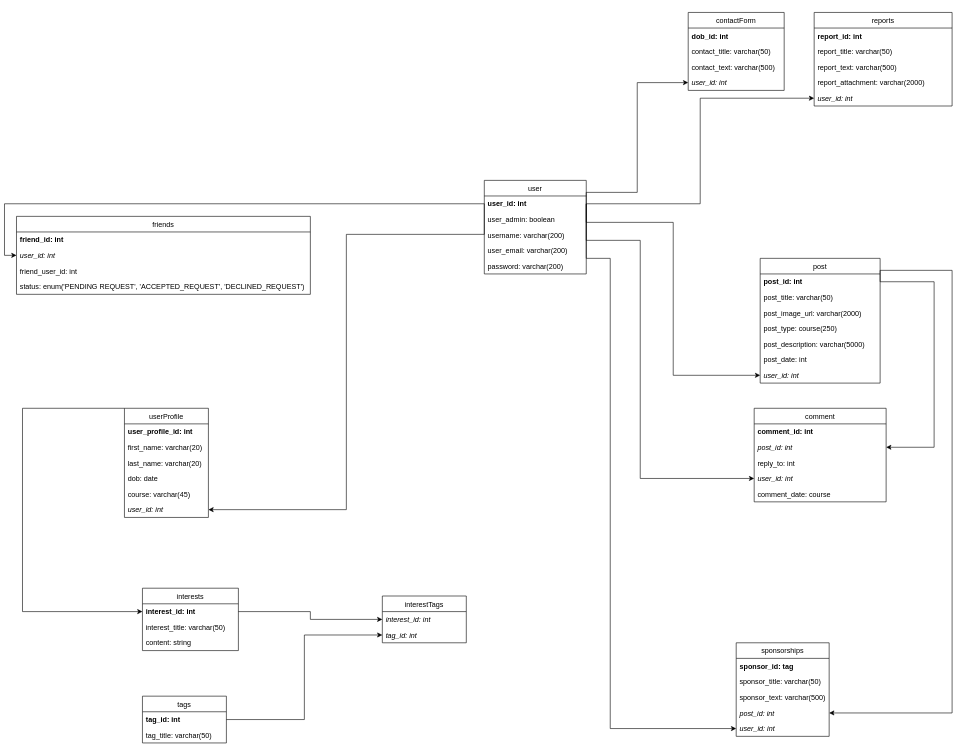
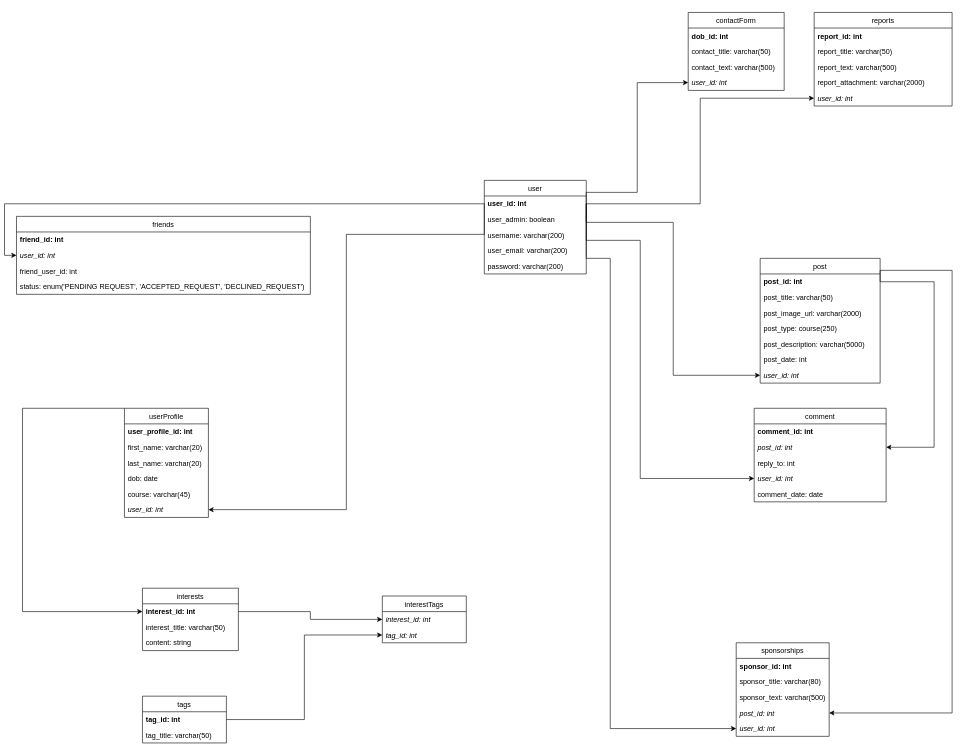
(796, 494) -> (792, 494)
(767, 667) -> (766, 667)
(788, 682) -> (788, 682)
